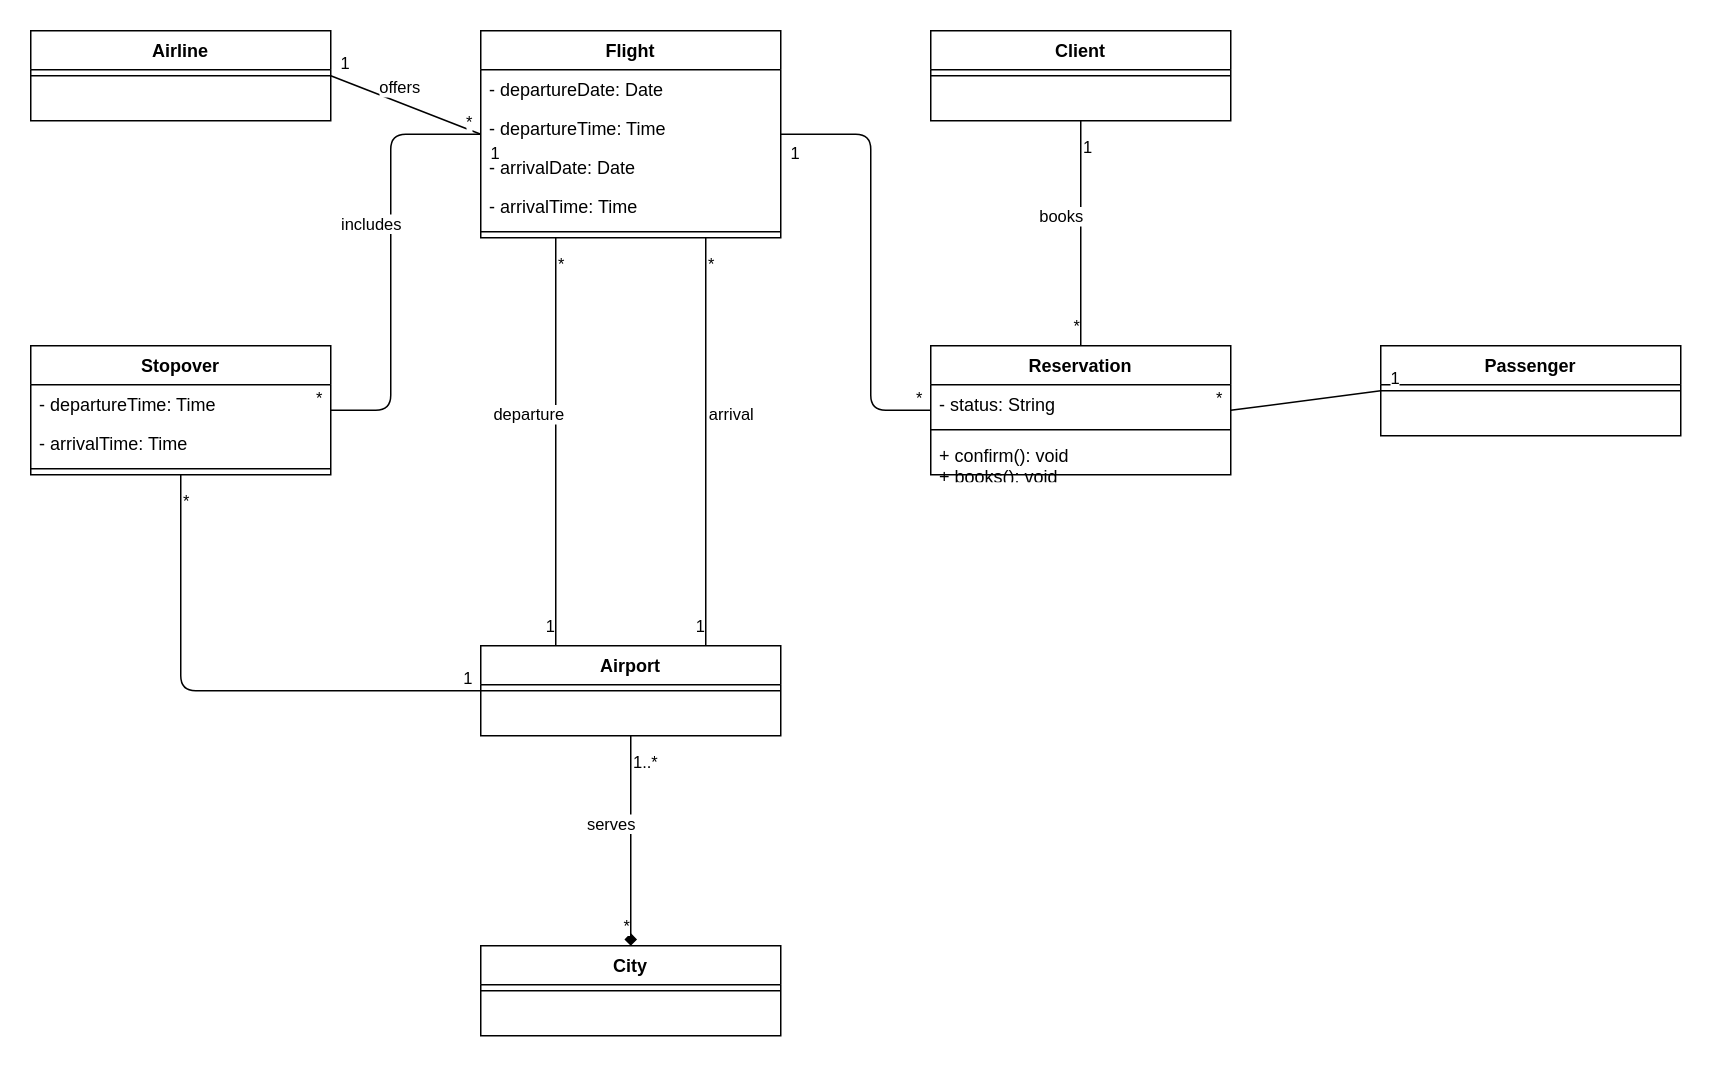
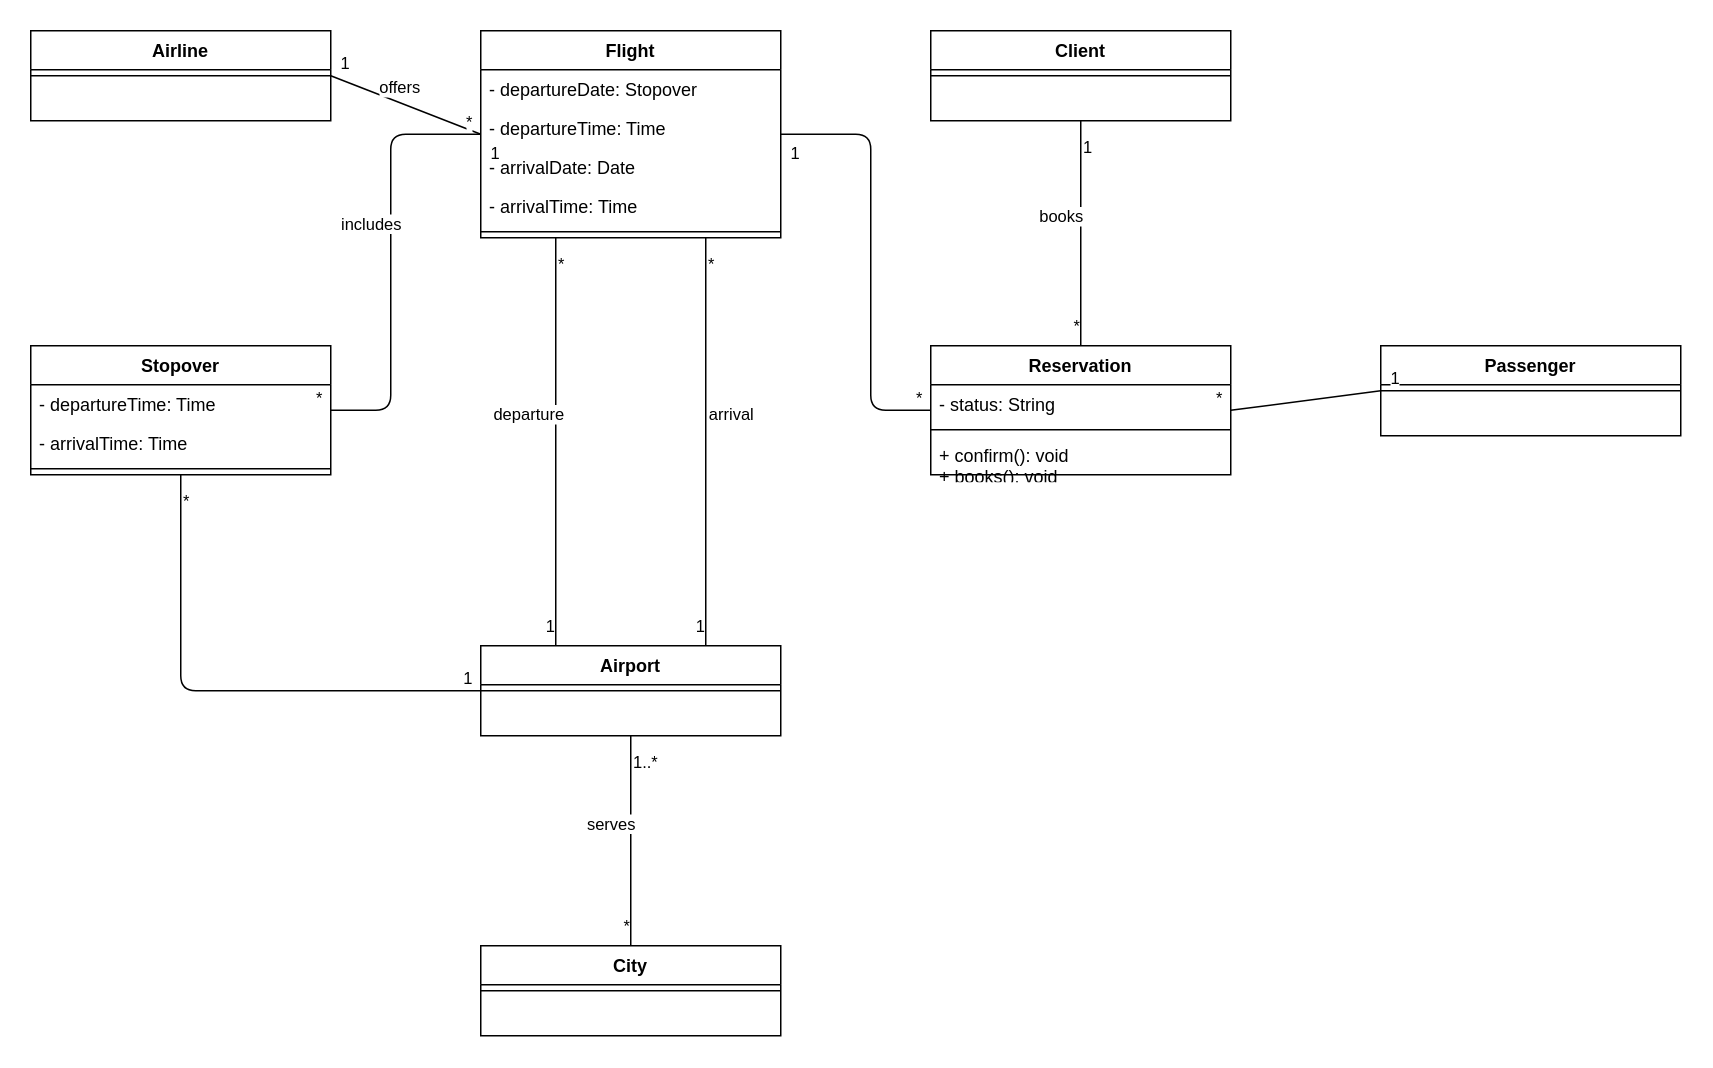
(588, 90) -> (608, 90)
(631, 933) -> (631, 939)
